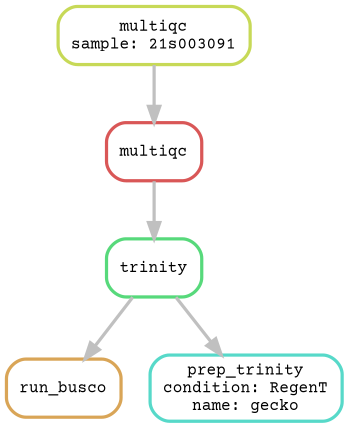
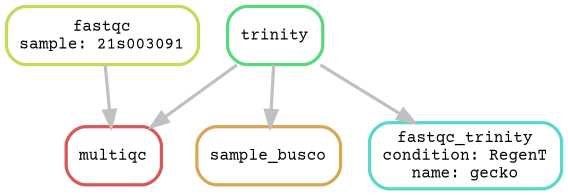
(154, 36) -> (102, 36)
(154, 202) -> (201, 91)
(64, 388) -> (269, 156)
(246, 388) -> (466, 156)
